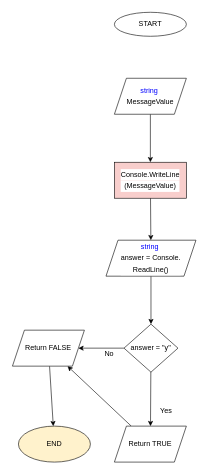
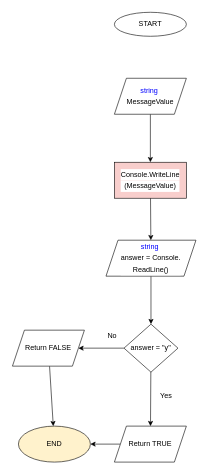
(109, 354) -> (112, 336)
(76, 374) -> (95, 444)
(166, 411) -> (166, 396)
